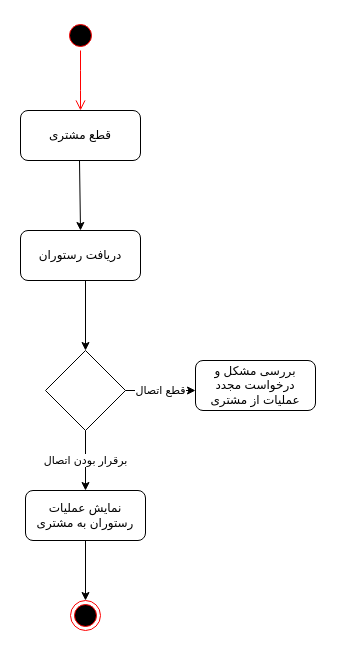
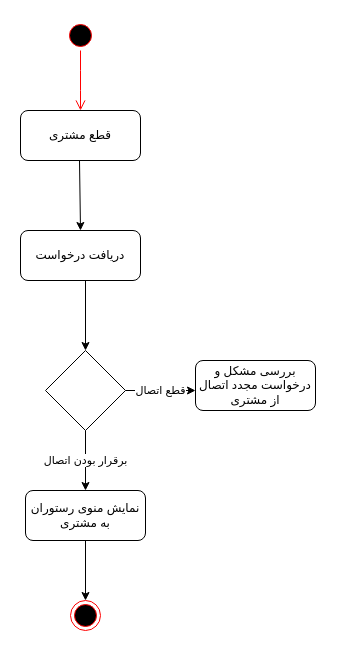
(81, 256) -> (81, 256)
(256, 386) -> (256, 386)
(86, 516) -> (86, 516)
